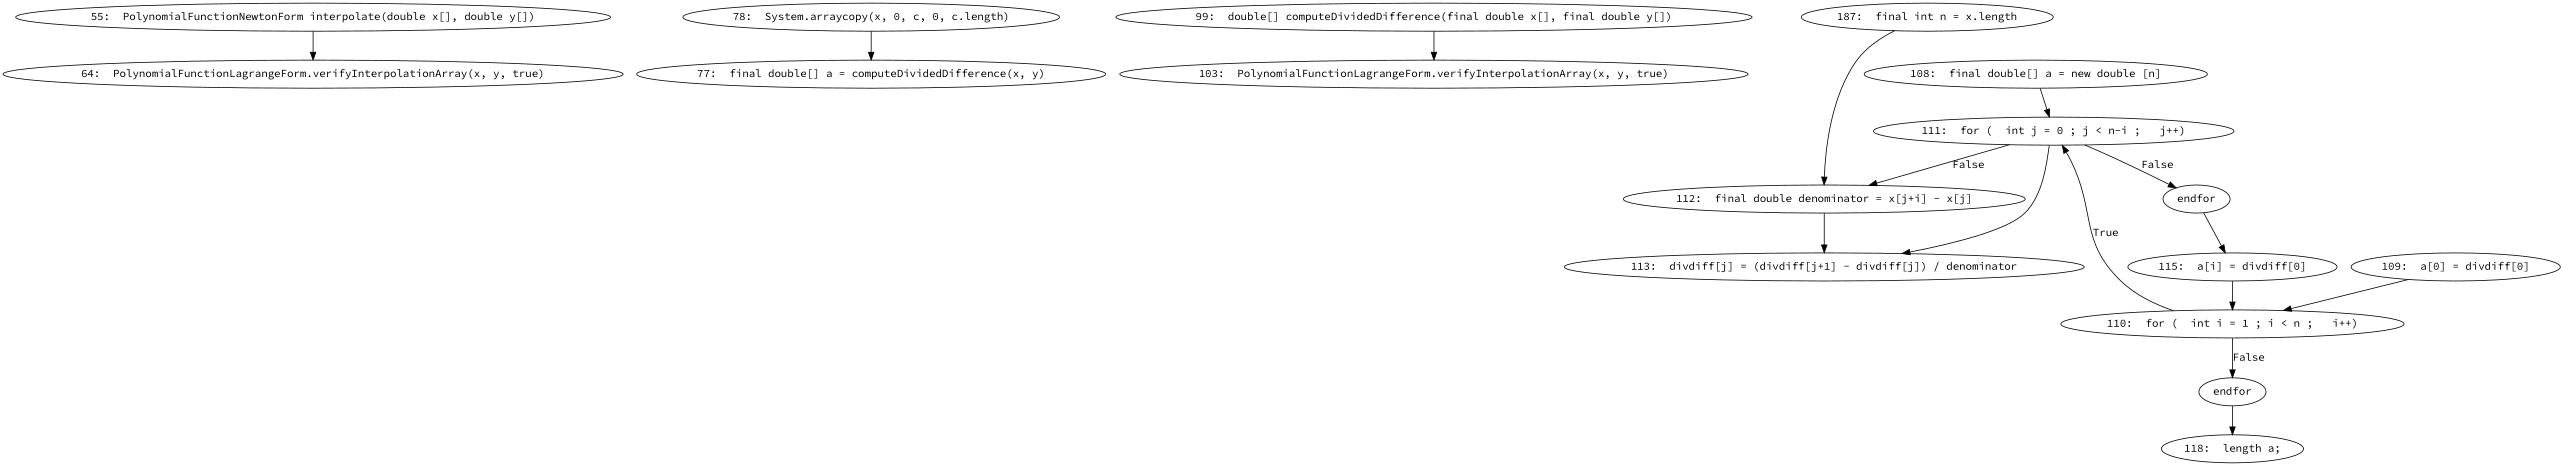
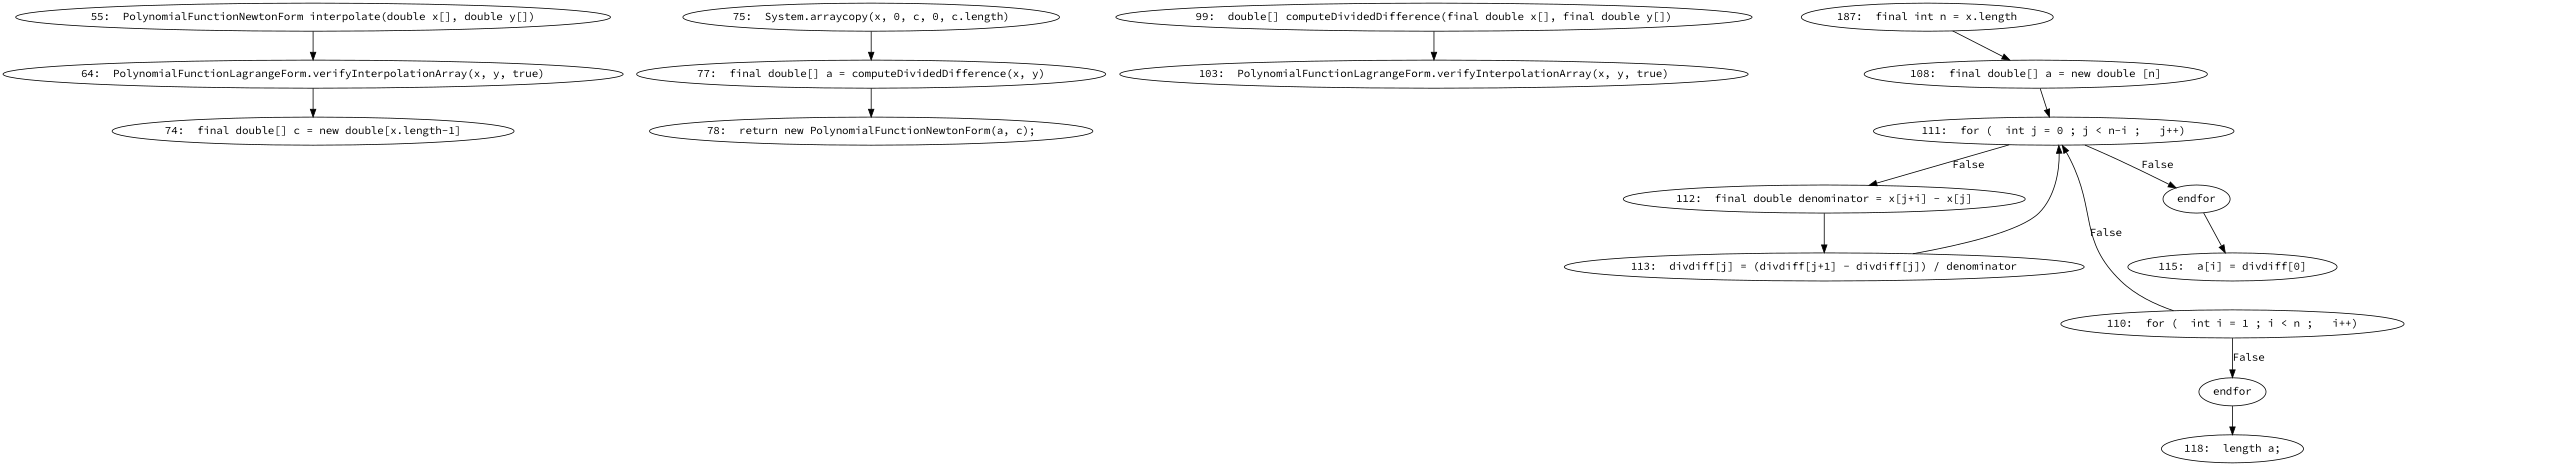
(871, 17) -> (871, 17)
(1840, 93) -> (1978, 44)
none -> (313, 131)
none -> (871, 131)
(2004, 226) -> (2009, 230)
(2106, 233) -> (2106, 233)
(2456, 267) -> none
(2232, 292) -> none
